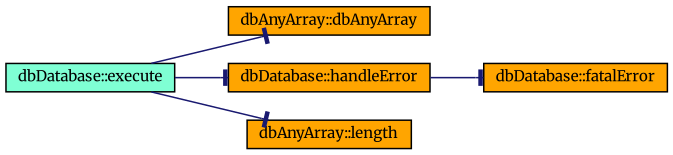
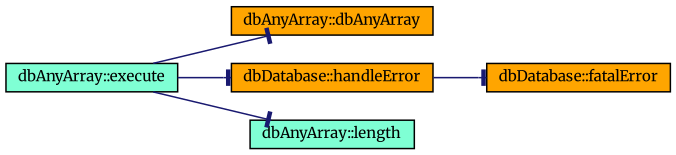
(90, 78) -> (92, 78)
(329, 134) -> (332, 134)
